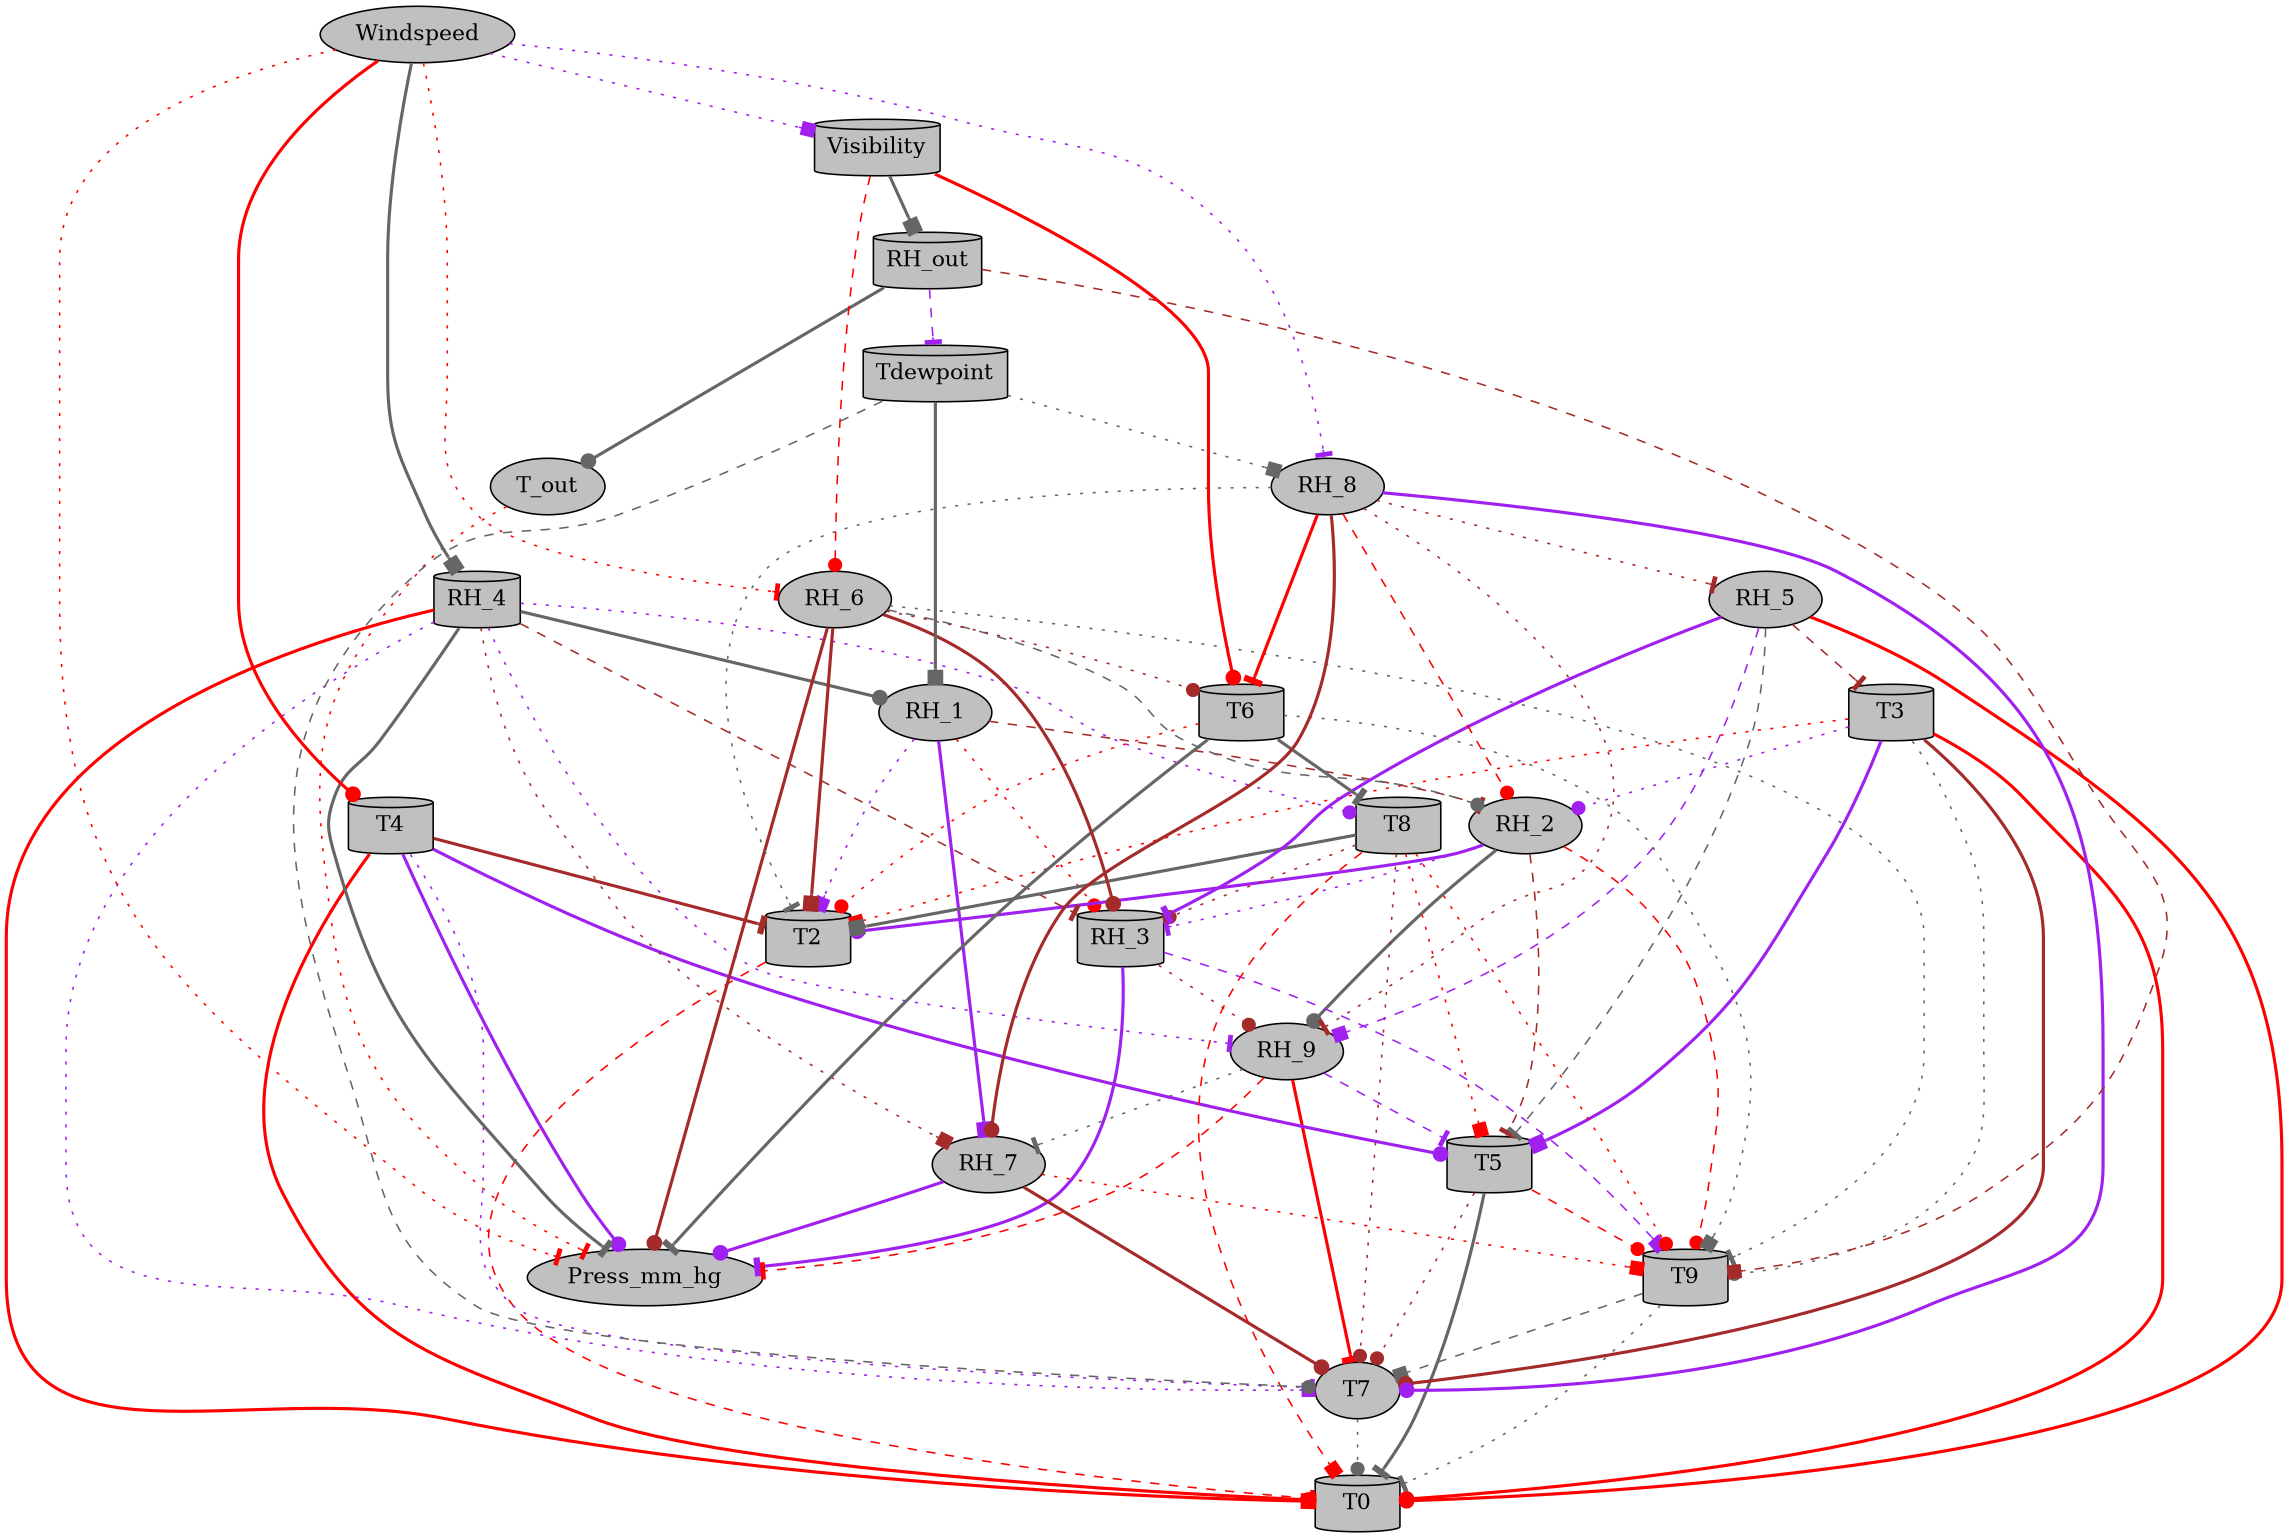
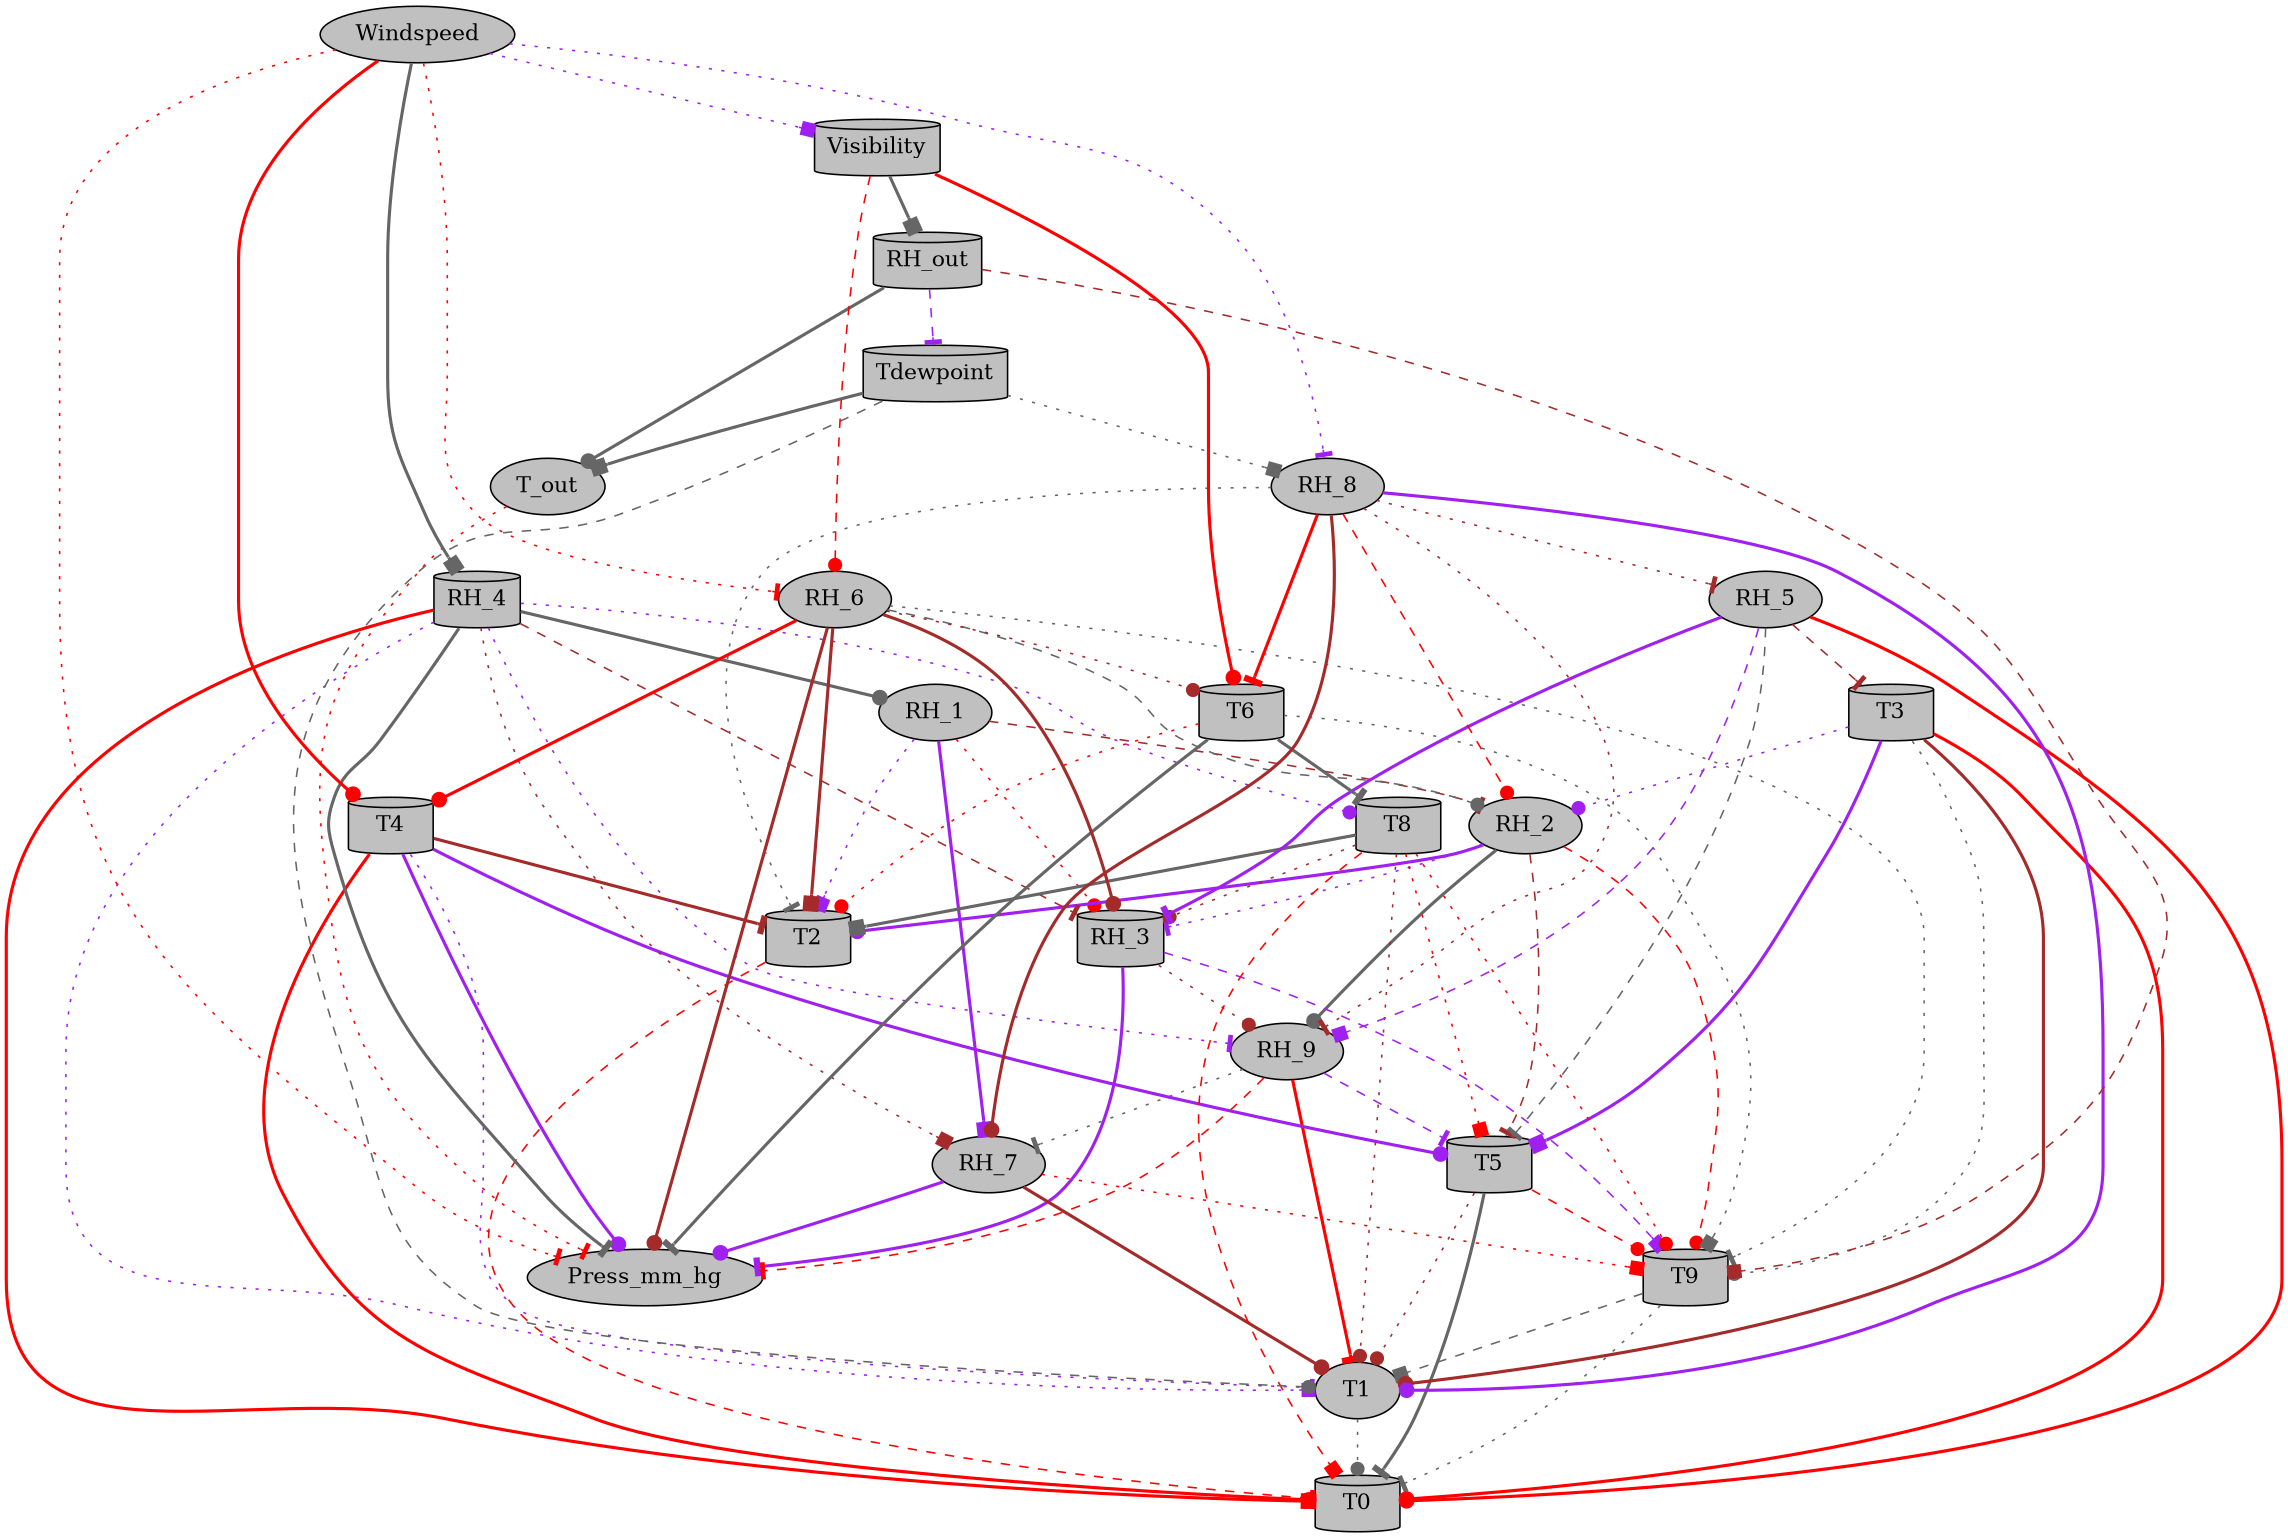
(935, 535) -> (735, 427)
none -> (621, 709)
(1279, 811) -> none
(1358, 1391) -> (1358, 1391)
